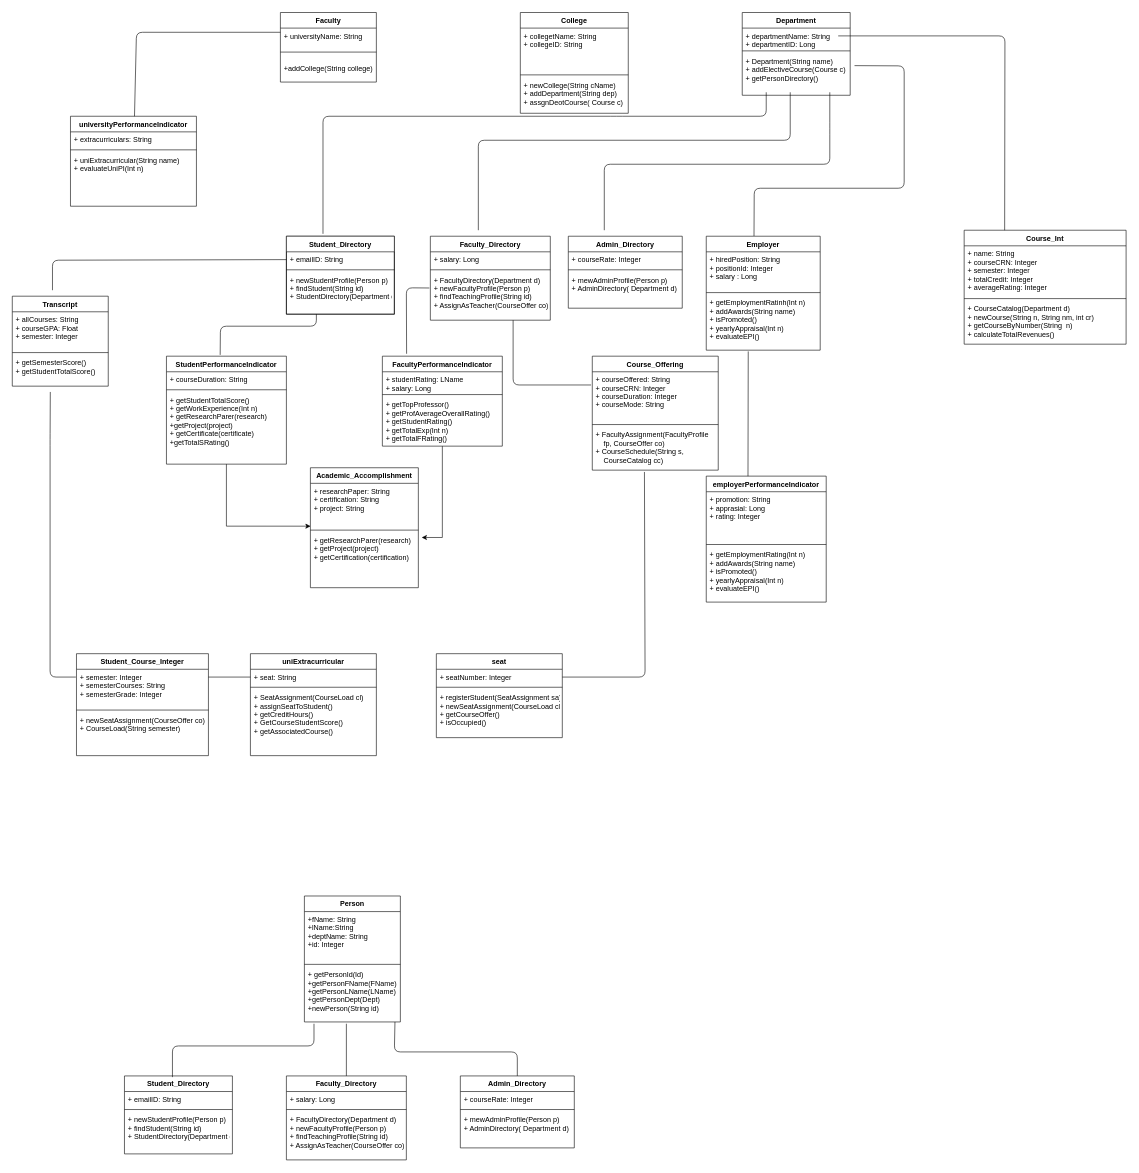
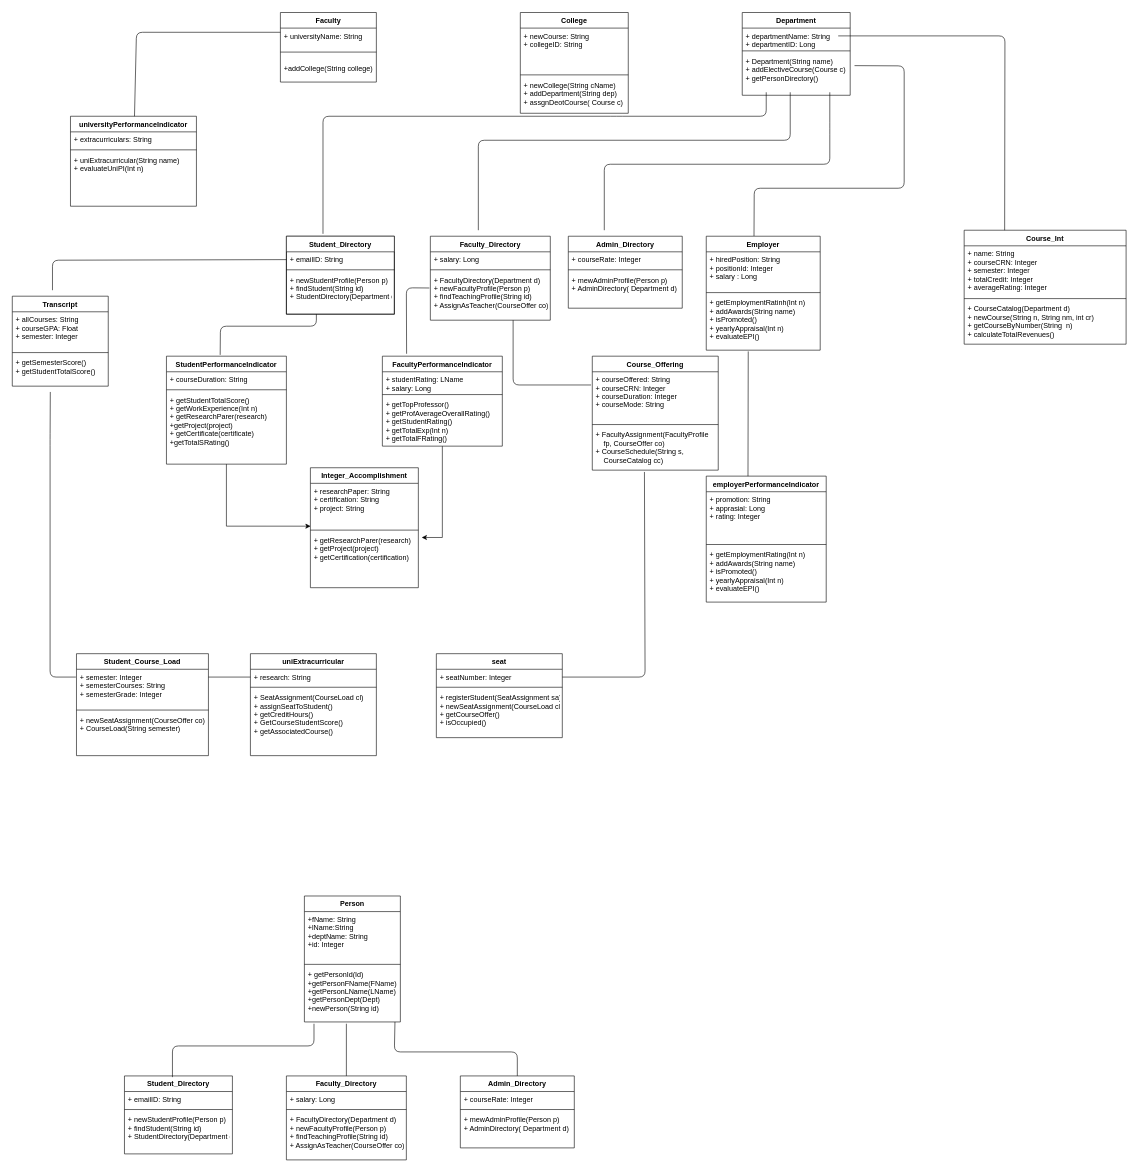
(563, 36) -> (558, 36)
(364, 476) -> (364, 476)
(142, 662) -> (142, 662)
(278, 677) -> (286, 677)
